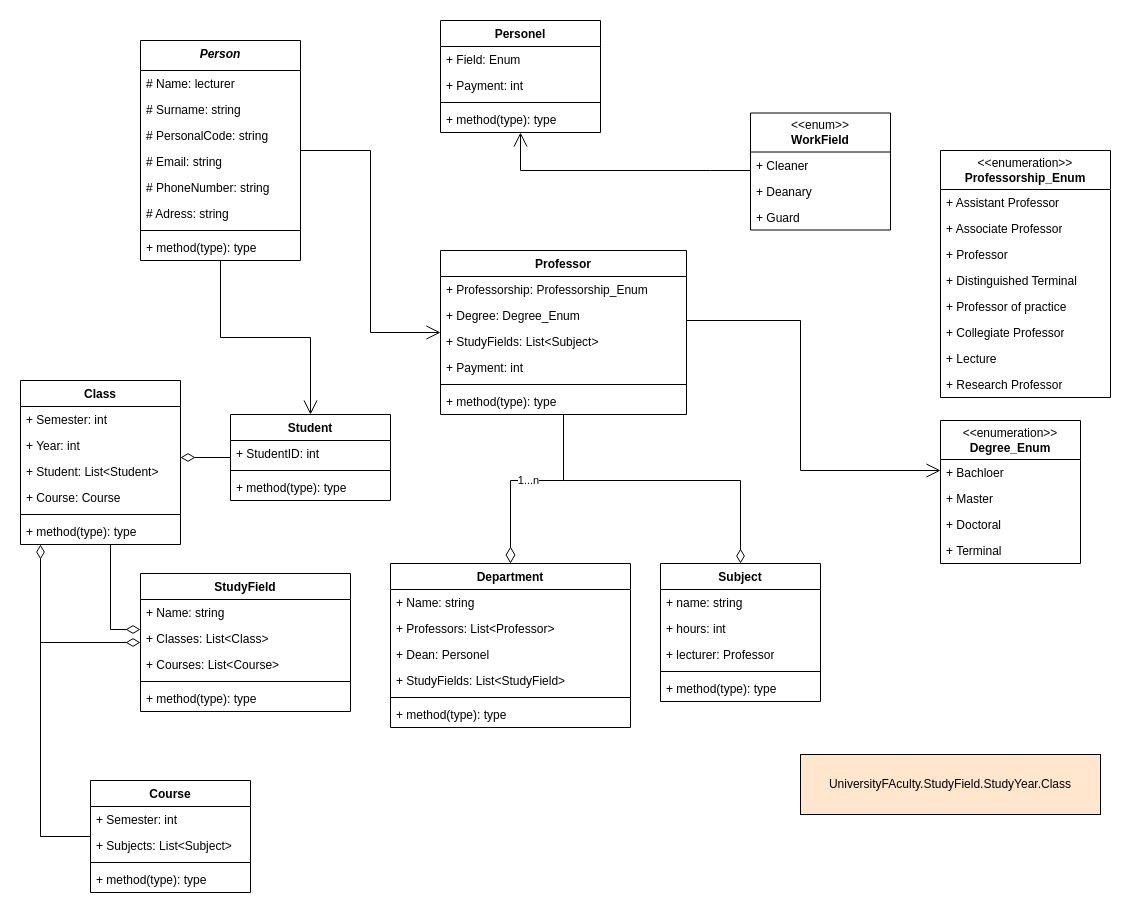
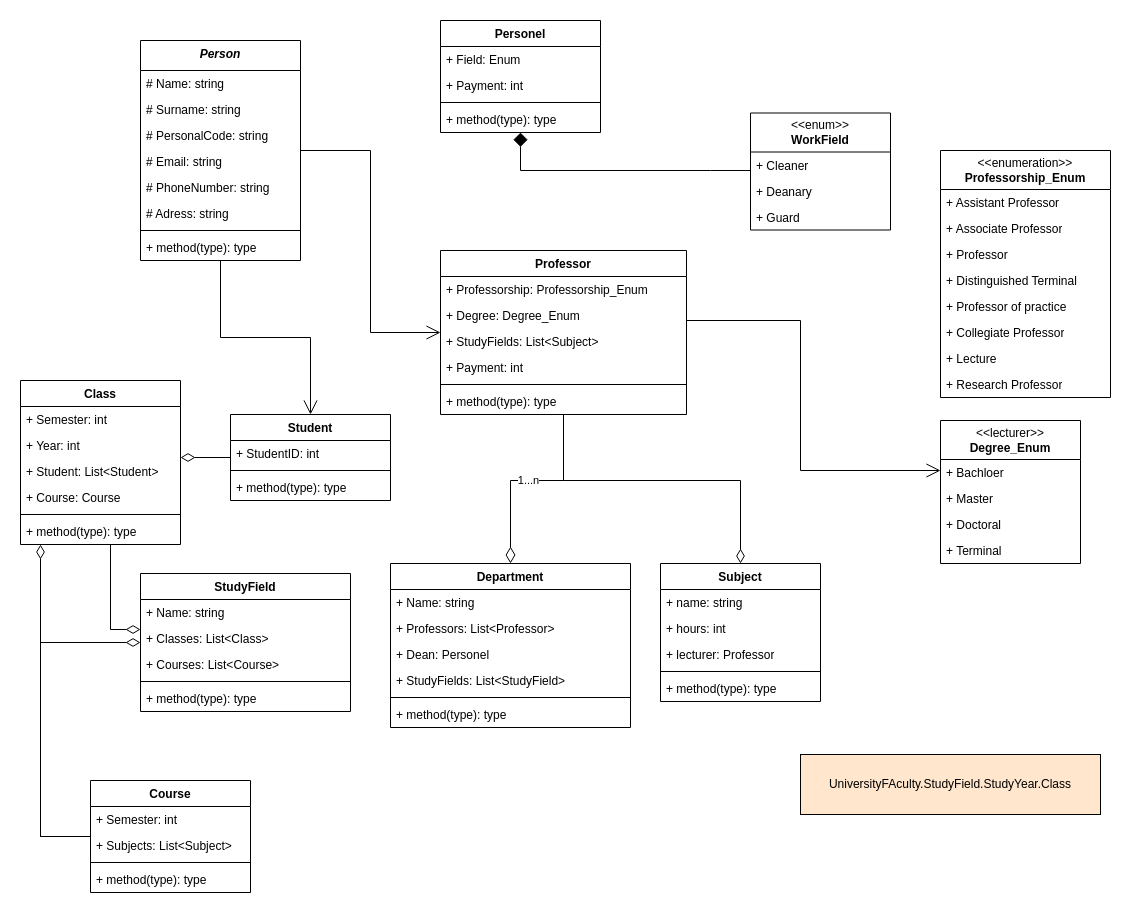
(194, 85) -> (187, 85)
(521, 141) -> (521, 147)
(1011, 441) -> (1011, 441)
